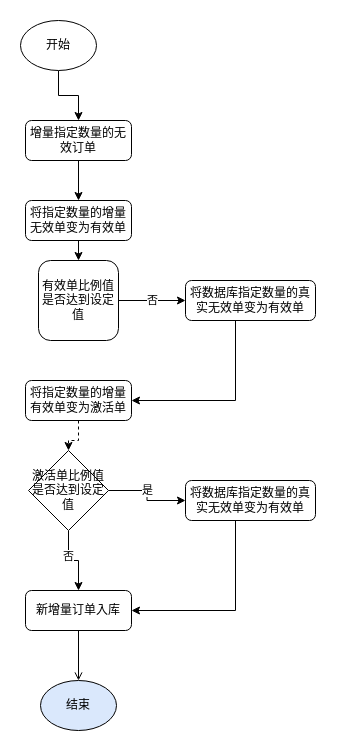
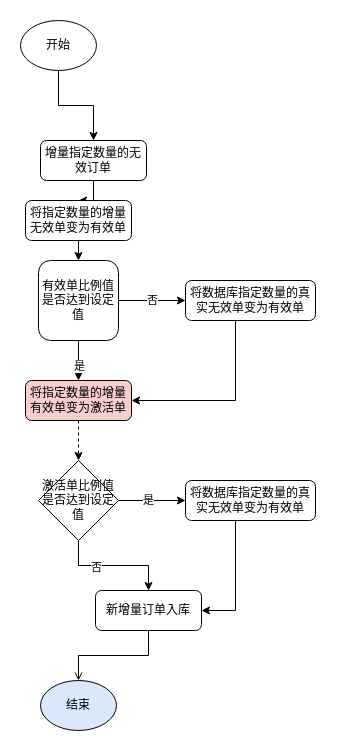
(79, 141) -> (94, 161)
none -> (79, 357)
(79, 401) -> (79, 401)
(69, 491) -> (79, 501)
(79, 611) -> (149, 611)
